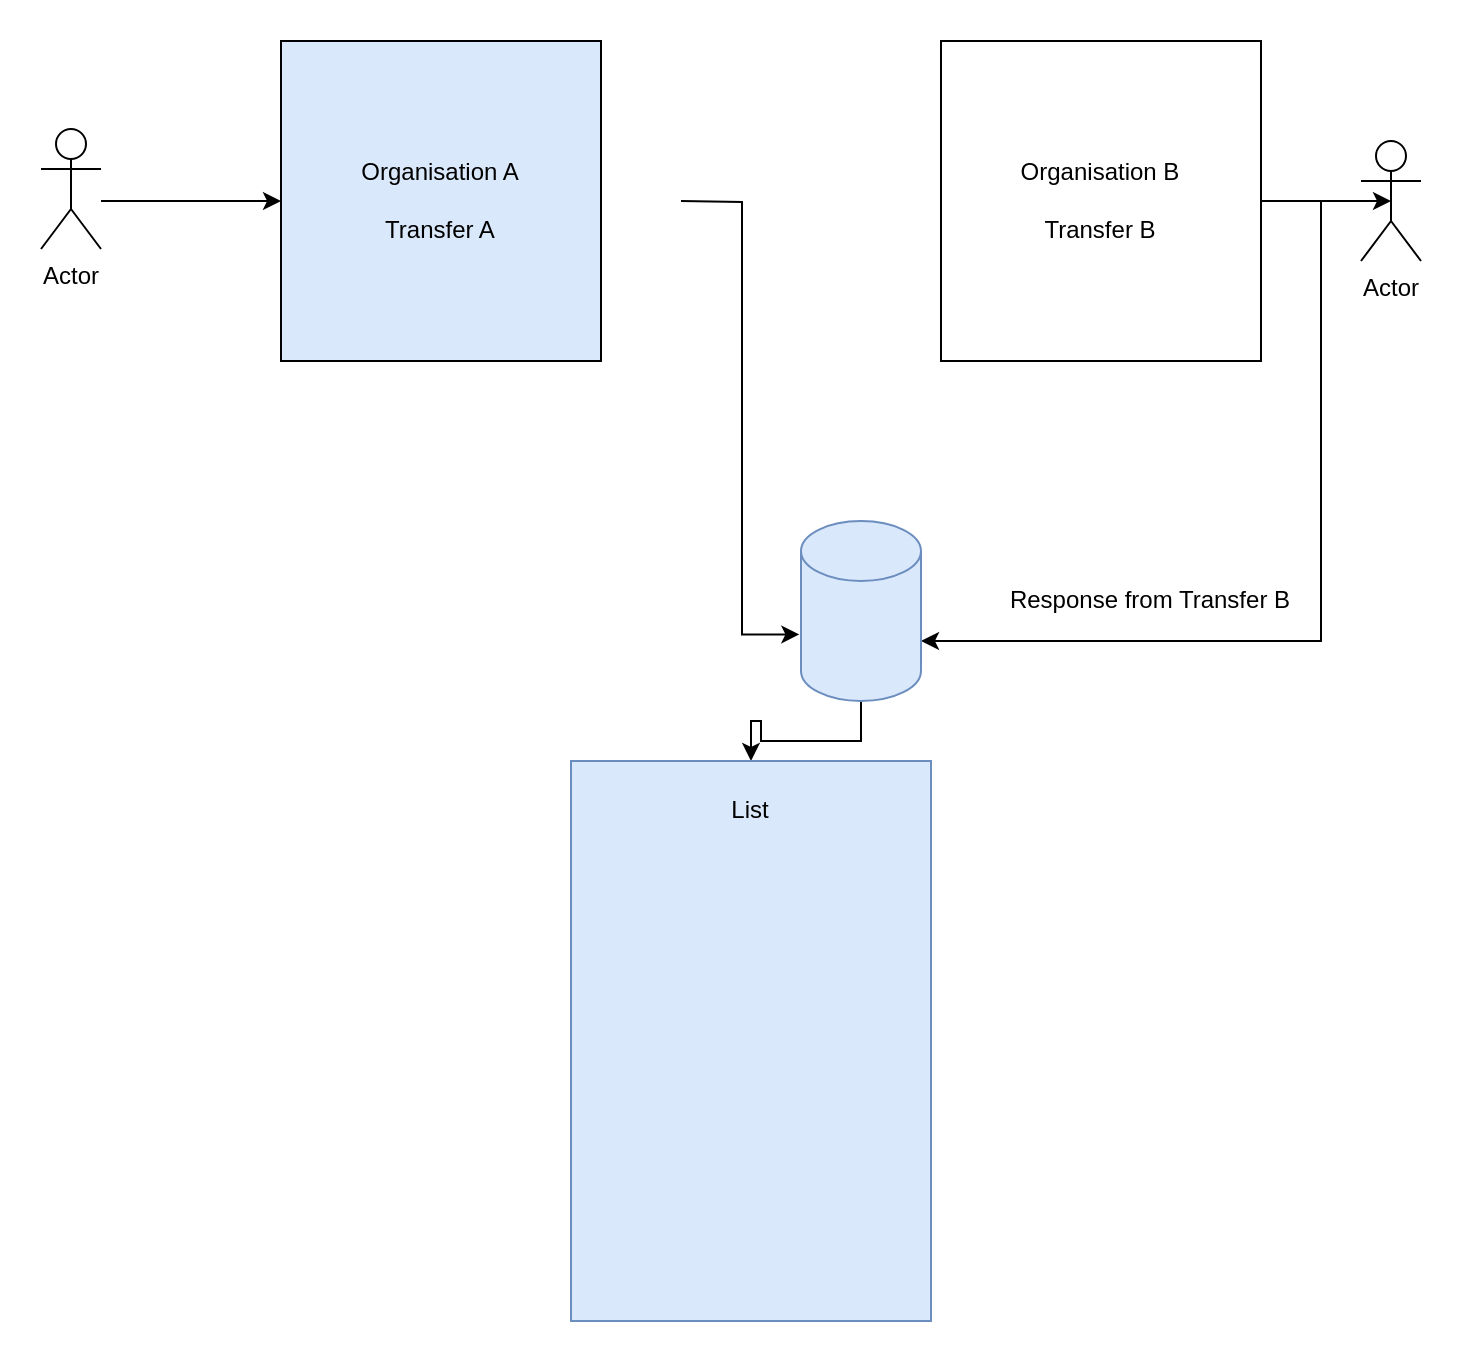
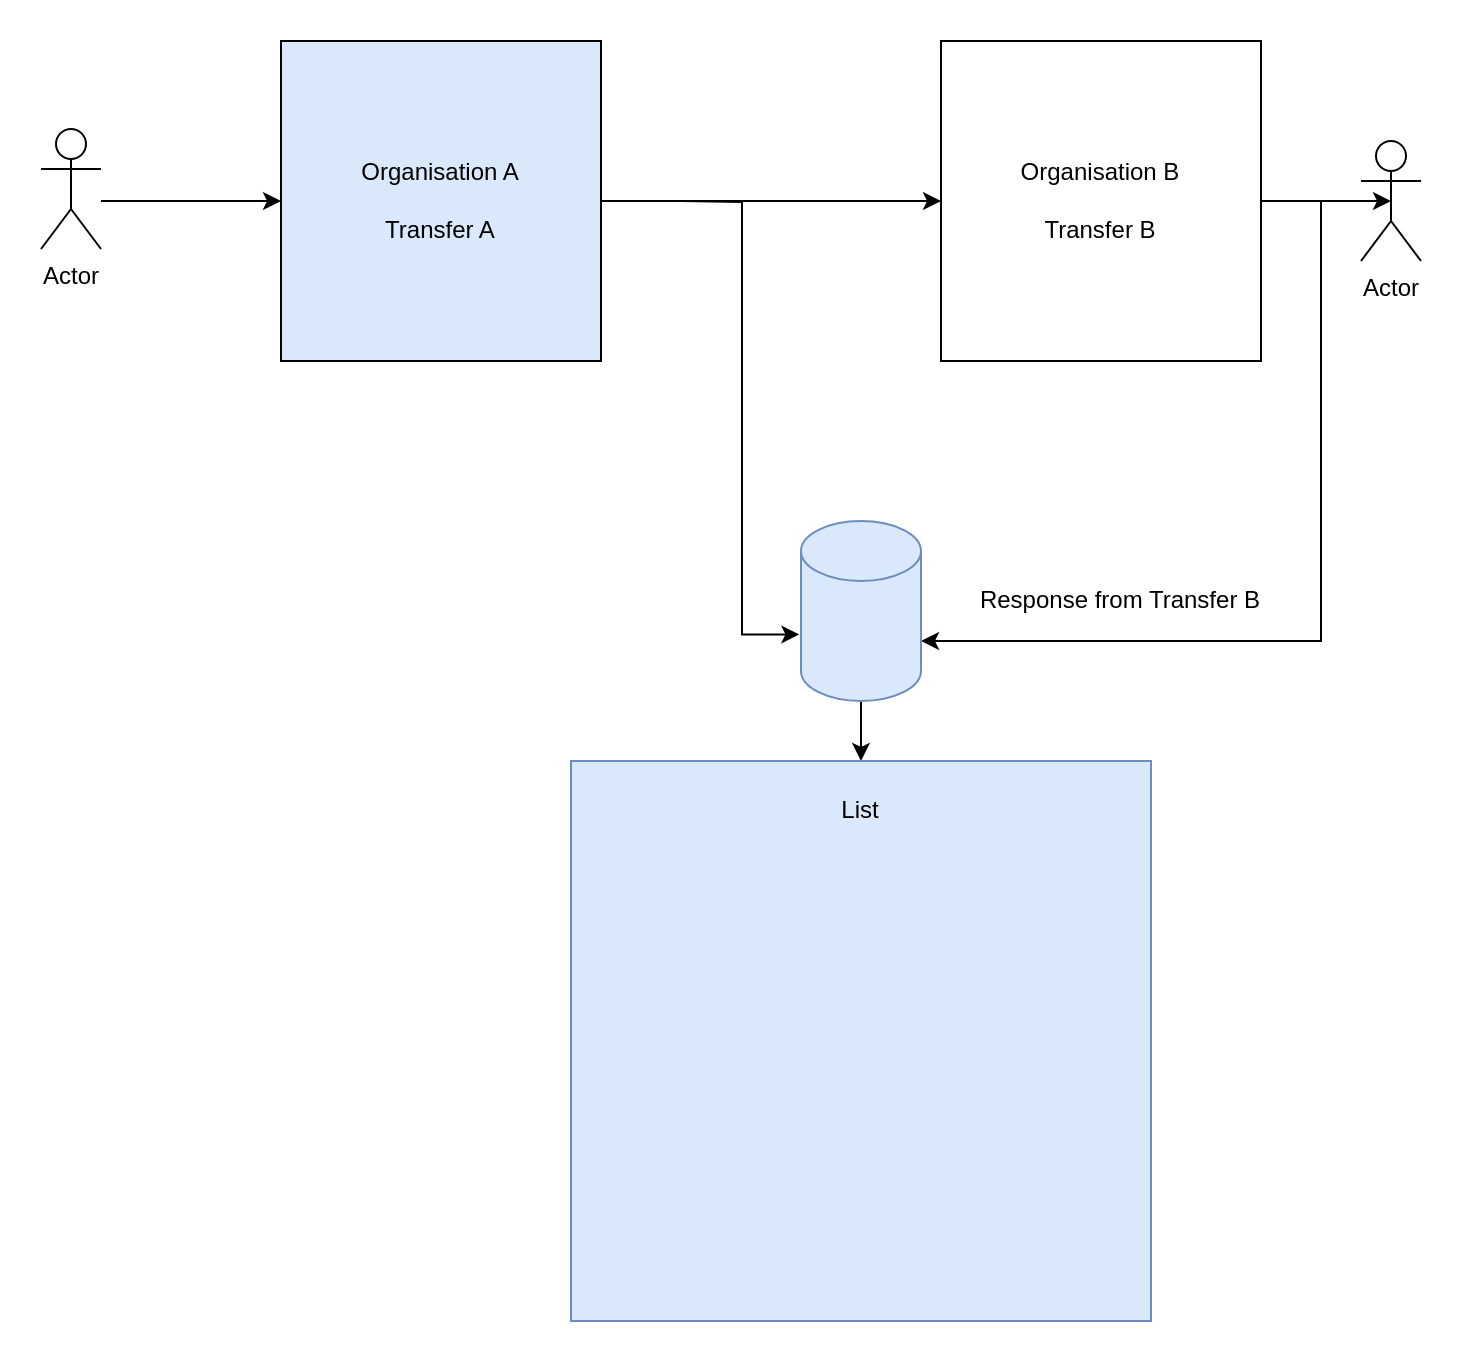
none -> (835, 201)
(1151, 601) -> (1121, 601)
(751, 1041) -> (861, 1041)
